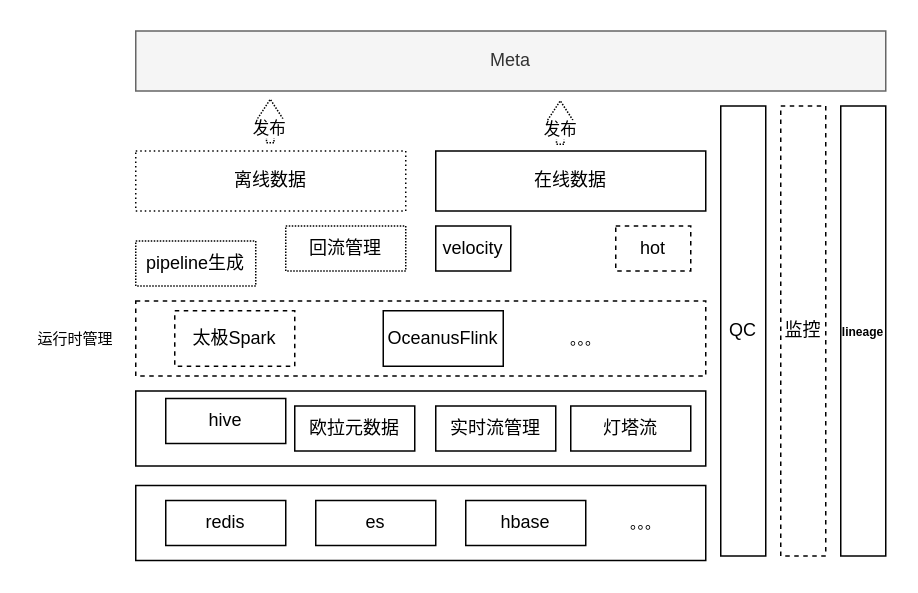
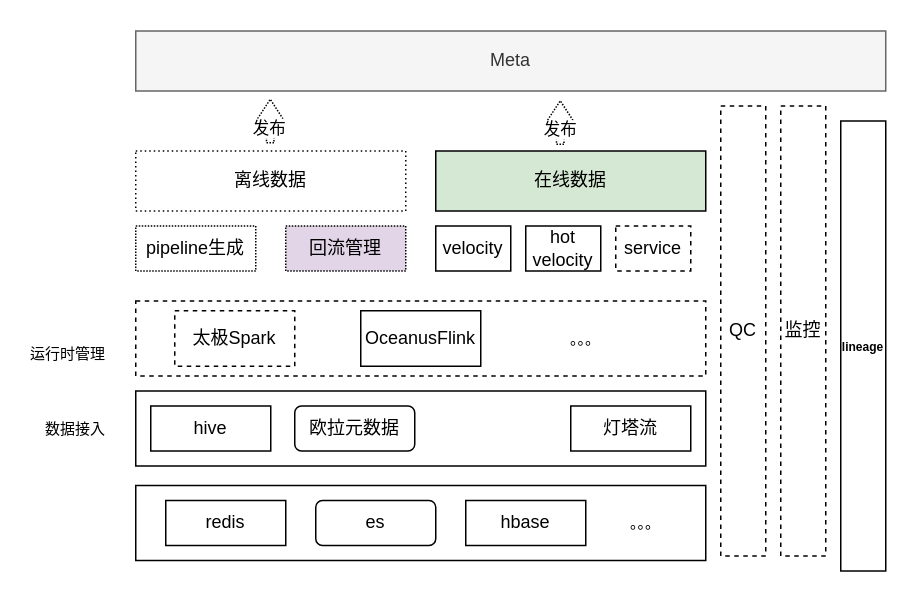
(571, 181) -> (571, 181)
(346, 248) -> (346, 248)
none -> (563, 248)
(653, 248) -> (653, 248)
(196, 263) -> (196, 248)
(743, 331) -> (743, 331)
(863, 331) -> (863, 346)
(76, 338) -> (68, 353)
(443, 338) -> (421, 338)
(226, 421) -> (211, 428)
none -> (76, 428)
(355, 428) -> (355, 428)
(496, 428) -> none
(376, 523) -> (376, 523)
